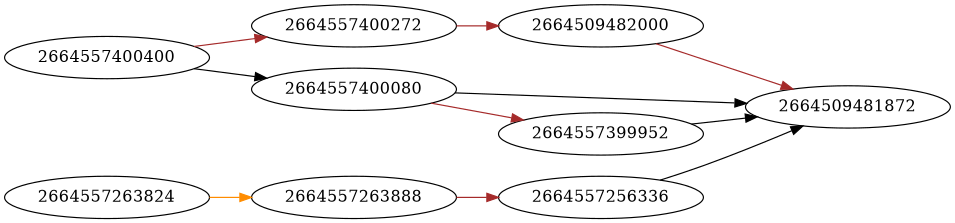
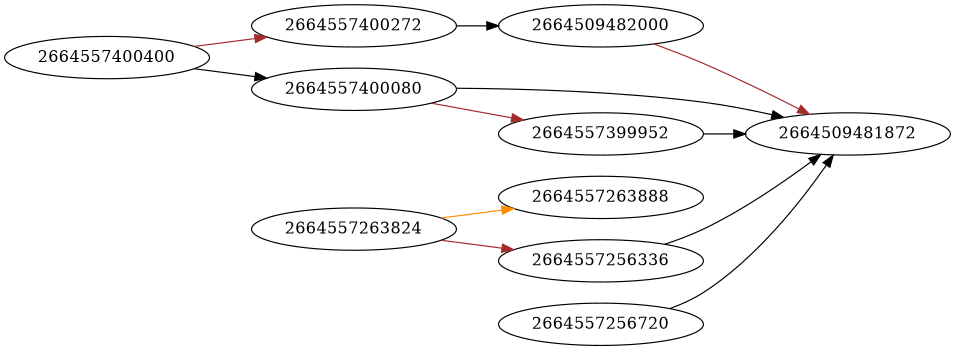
(472, 26) -> (472, 26)
(472, 197) -> (472, 244)
none -> (601, 324)
